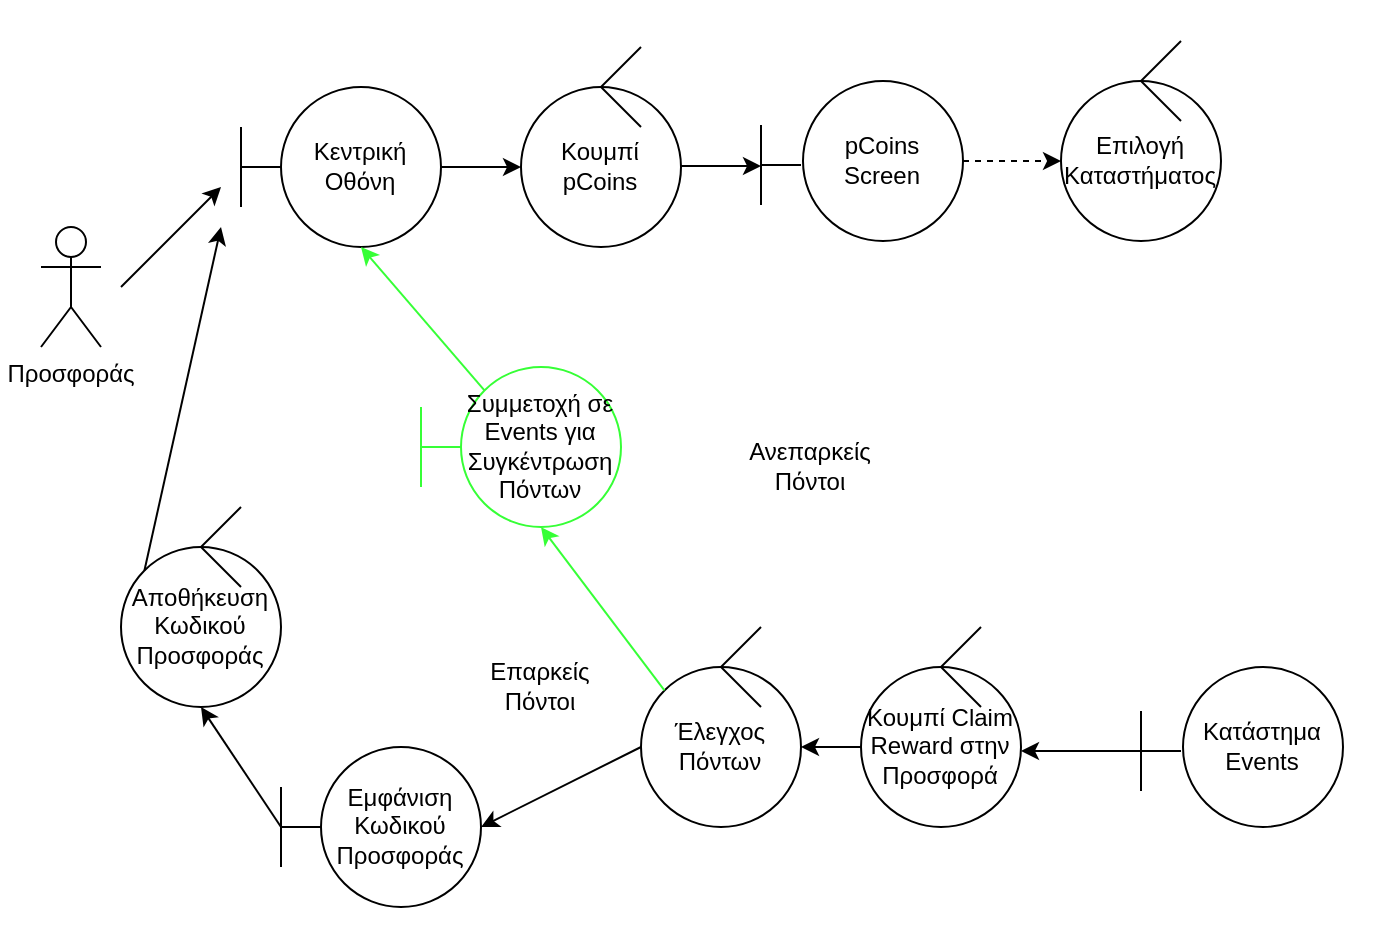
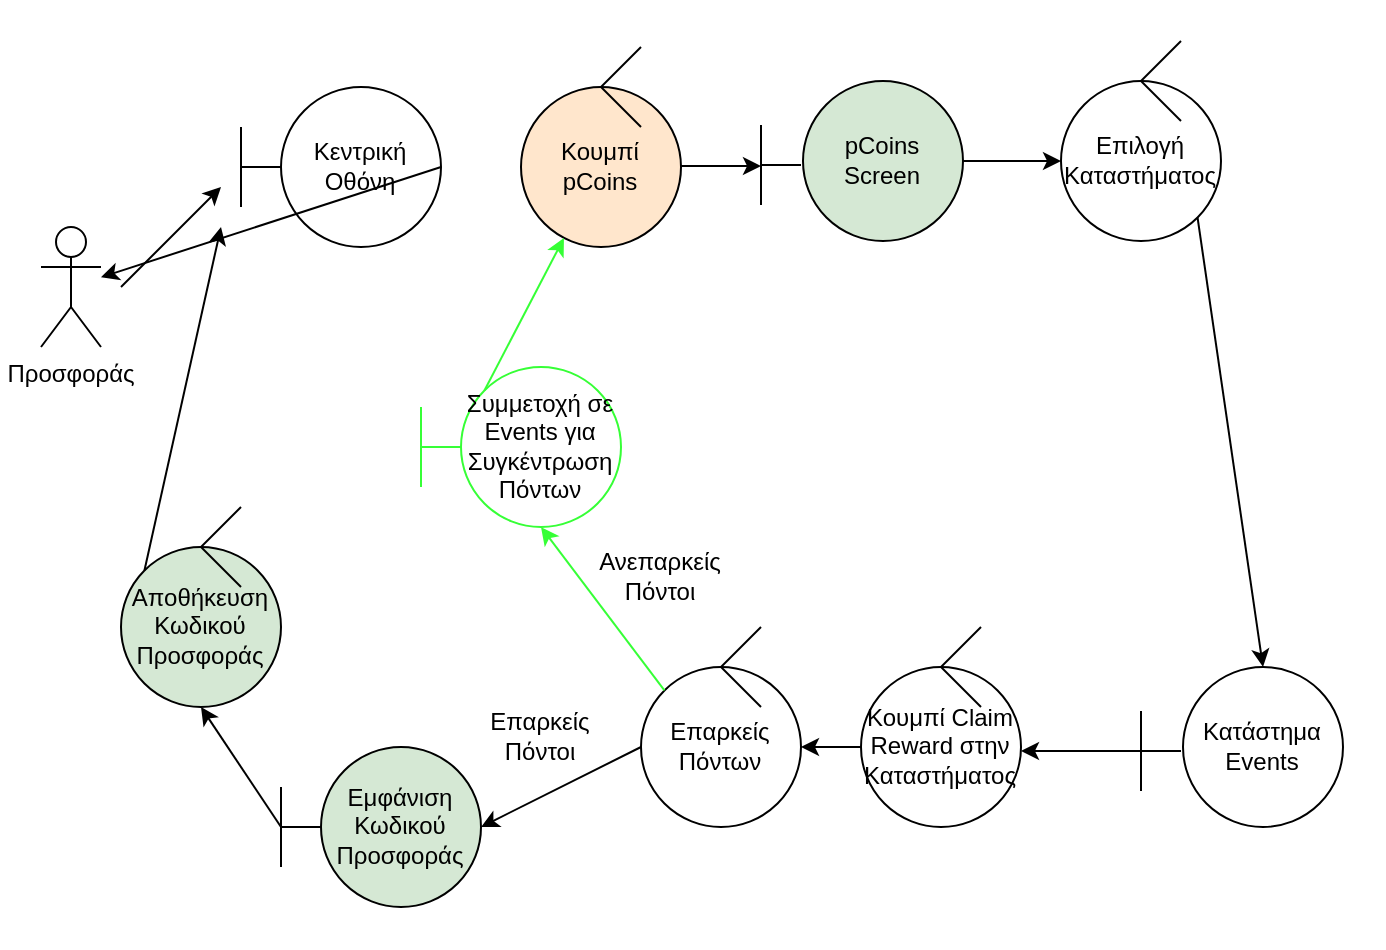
(883, 161) -> (883, 161)
(1007, 161) -> (1007, 161)
(474, 167) -> (331, 203)
(601, 167) -> (601, 167)
(427, 324) -> (521, 320)
none -> (1229, 435)
(811, 467) -> (661, 577)
(201, 627) -> (201, 627)
(541, 687) -> (541, 737)
(721, 747) -> (721, 747)
(941, 747) -> (941, 747)
(401, 827) -> (401, 827)
